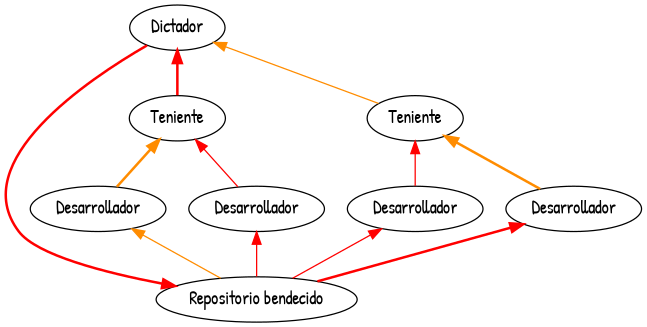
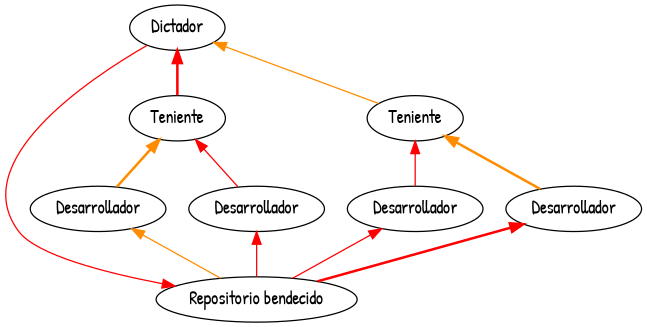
(8, 185) -> (8, 185)
